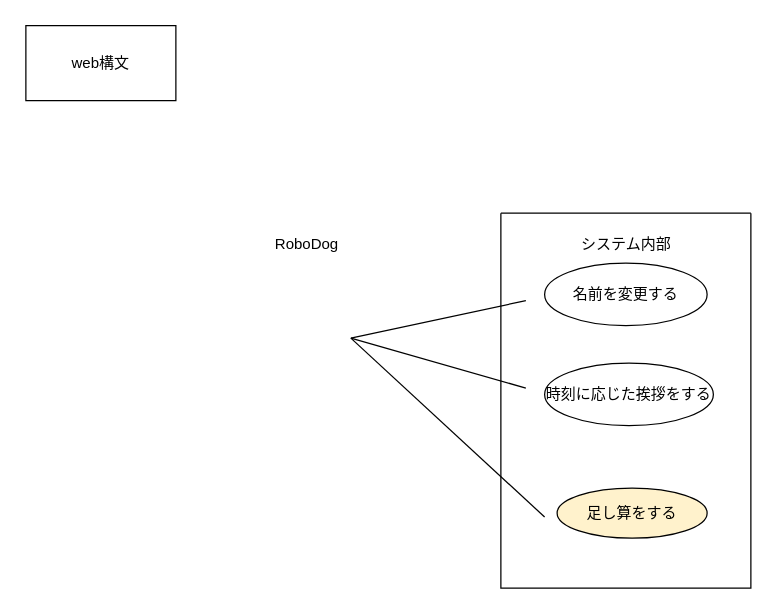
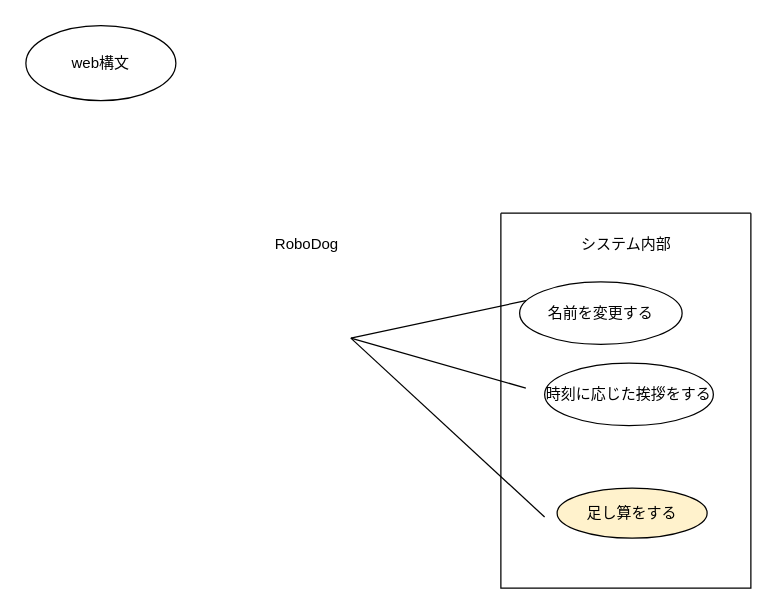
(101, 63) -> (101, 63)
(626, 294) -> (601, 313)
